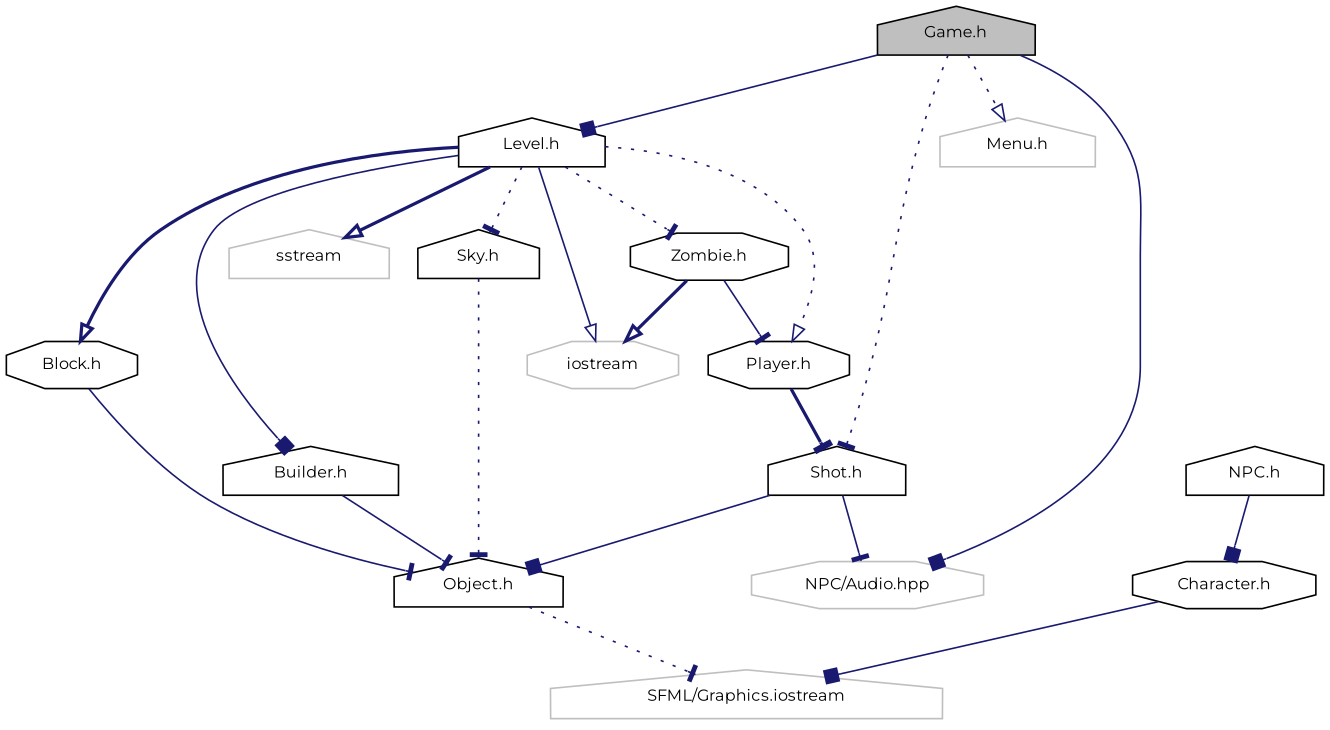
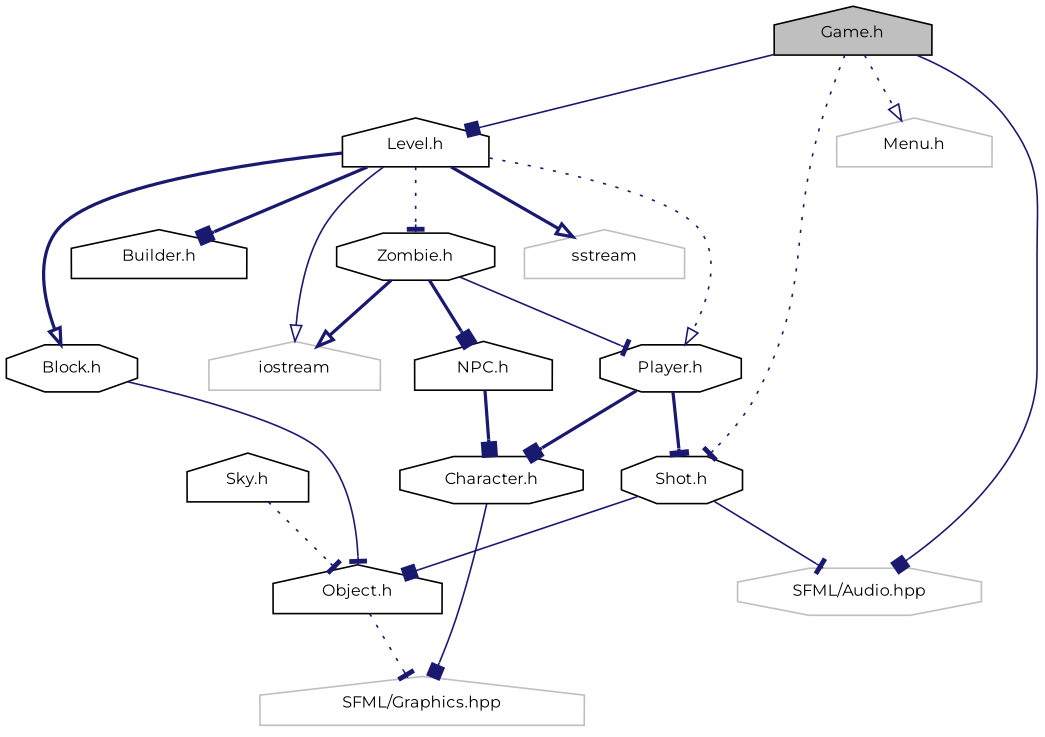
(508, 196) -> none
(223, 222) -> (291, 199)
none -> (445, 306)
(603, 365) -> (295, 368)
none -> (589, 419)
(837, 473) -> (682, 480)
(1242, 520) -> (487, 415)
(392, 527) -> none
(868, 585) -> (859, 592)
(747, 697) -> (422, 703)
